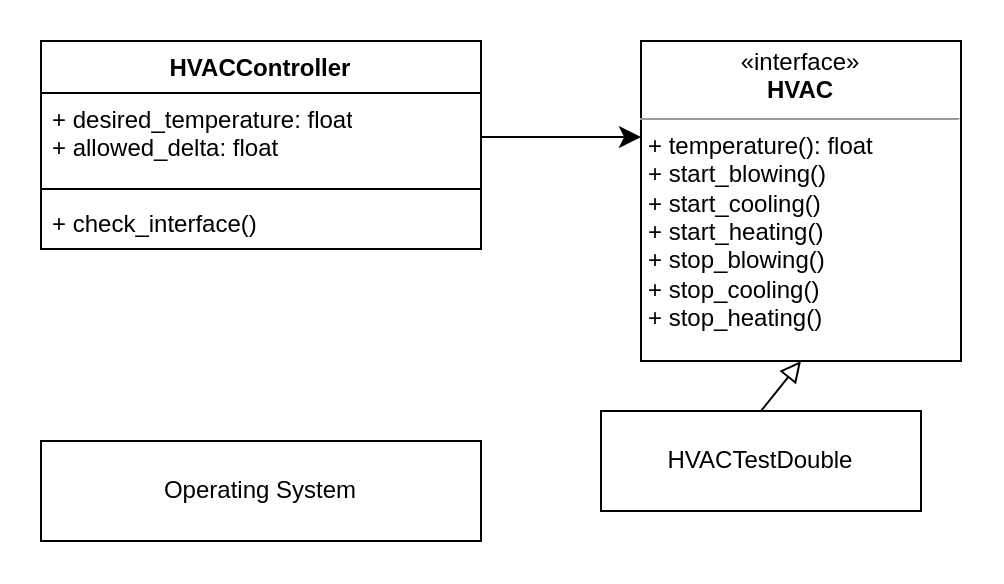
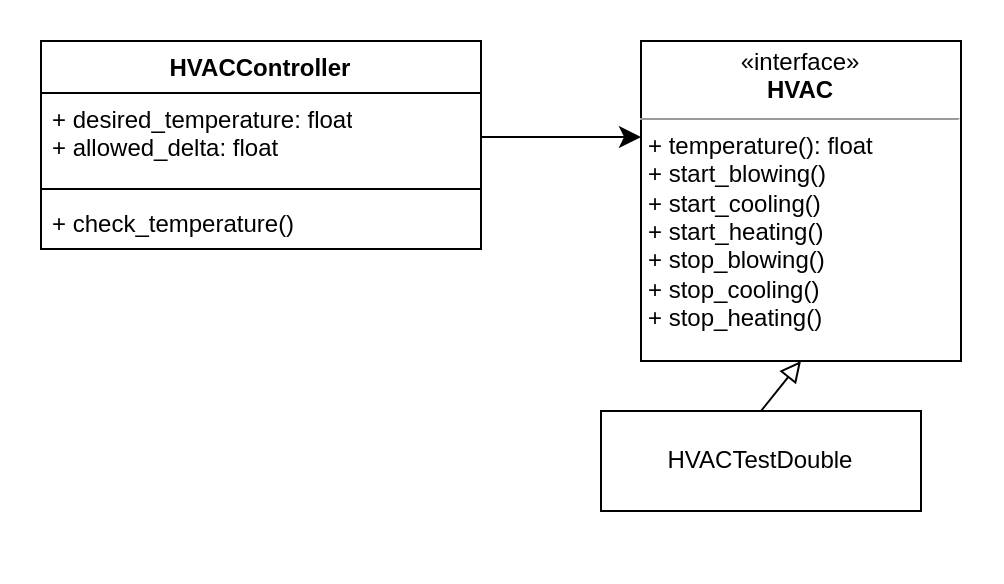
(174, 225) -> (191, 225)
(261, 491) -> none
